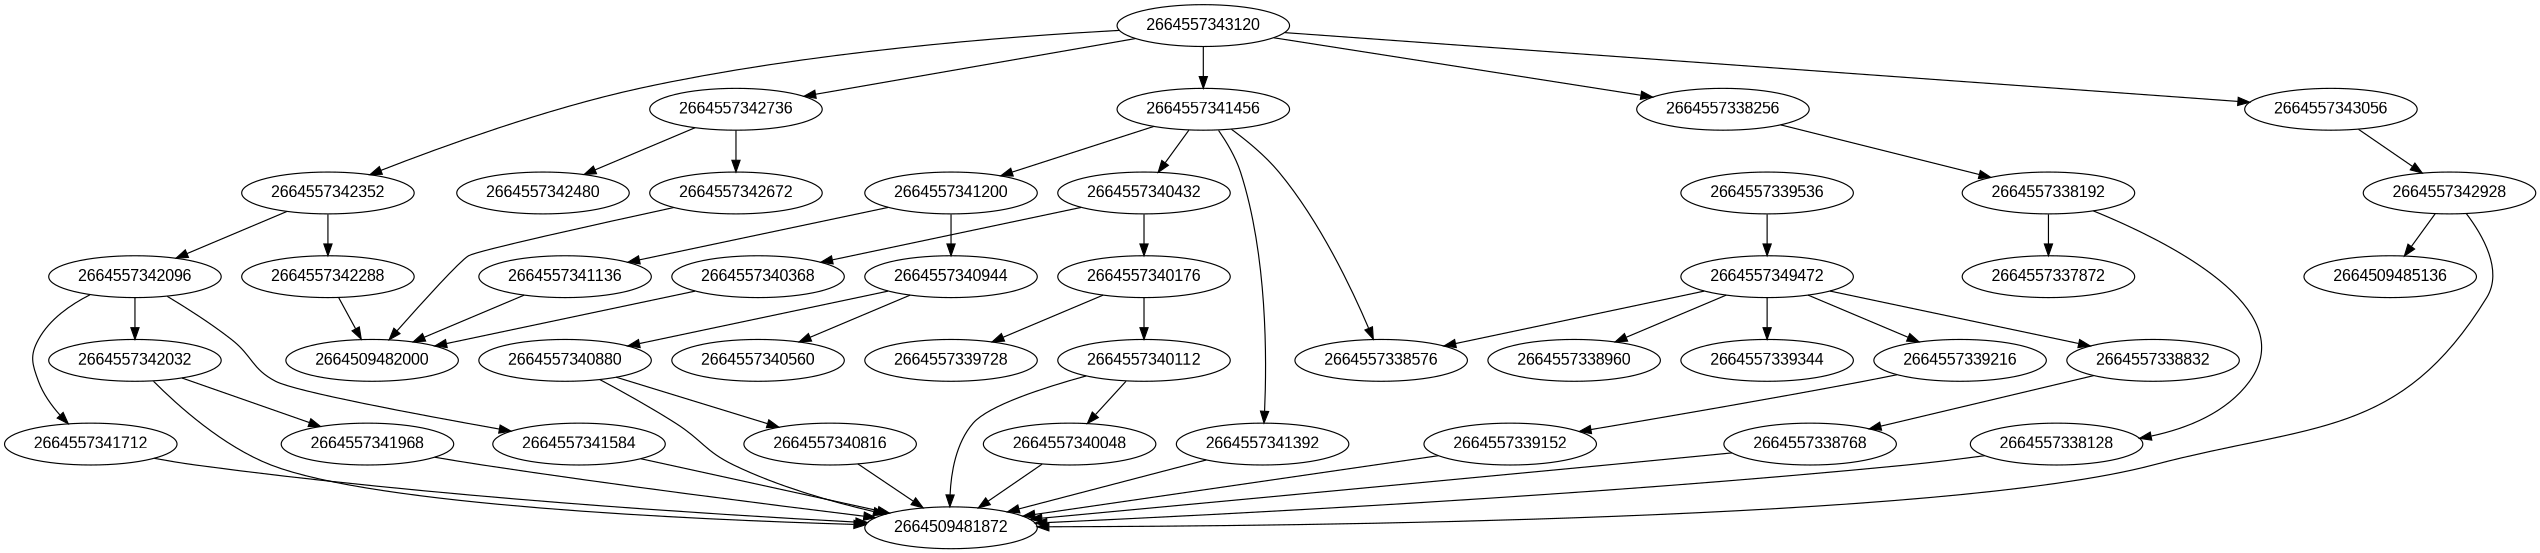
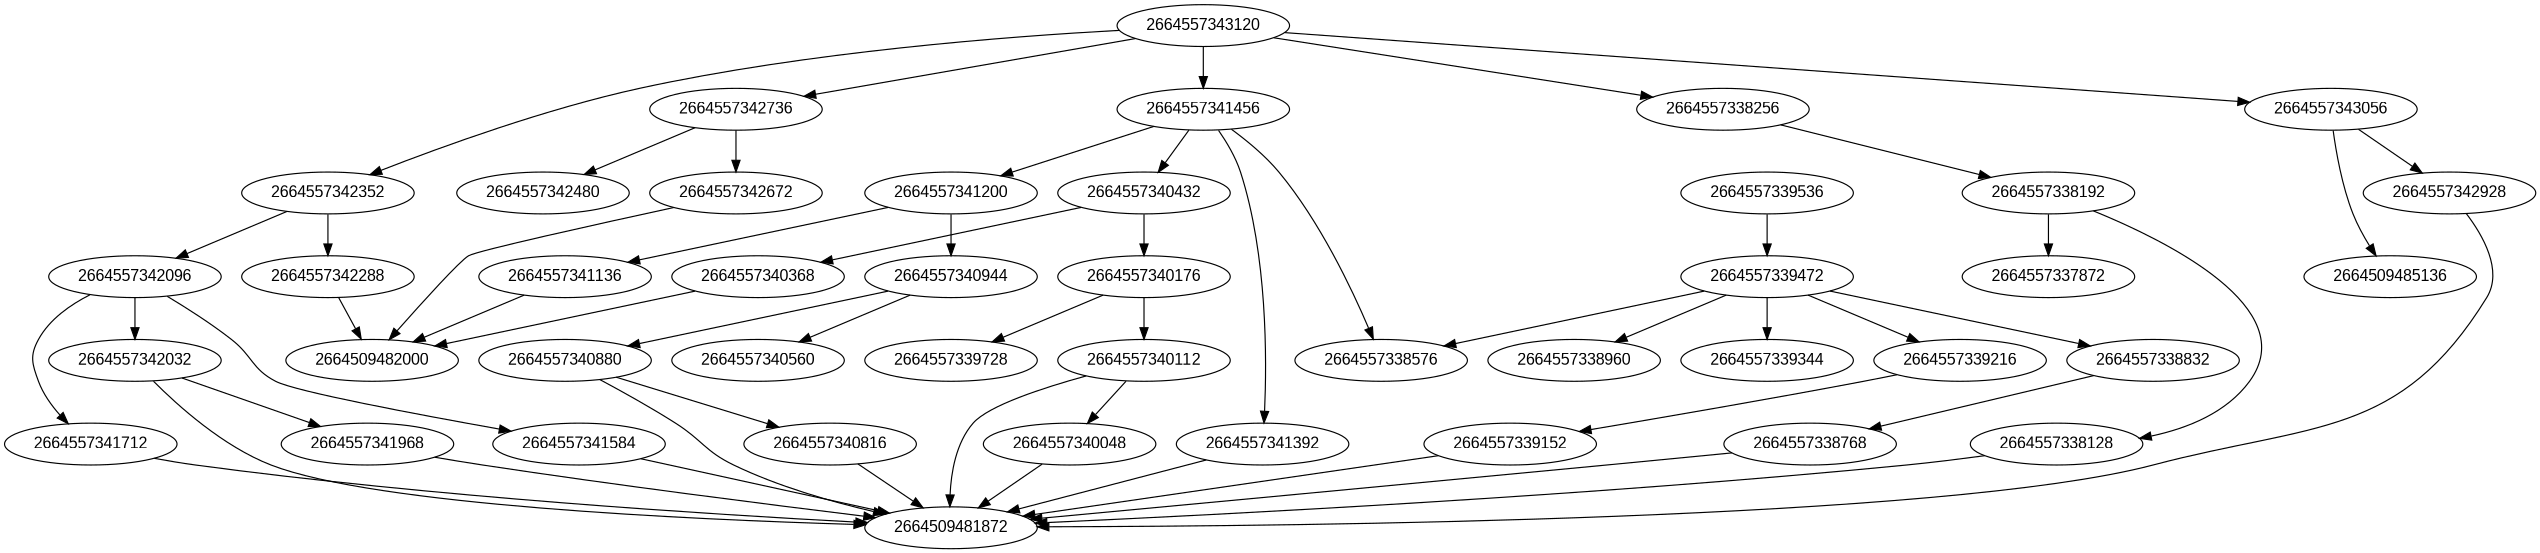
(2423, 230) -> (2345, 190)
(1767, 277) -> (1767, 277)
